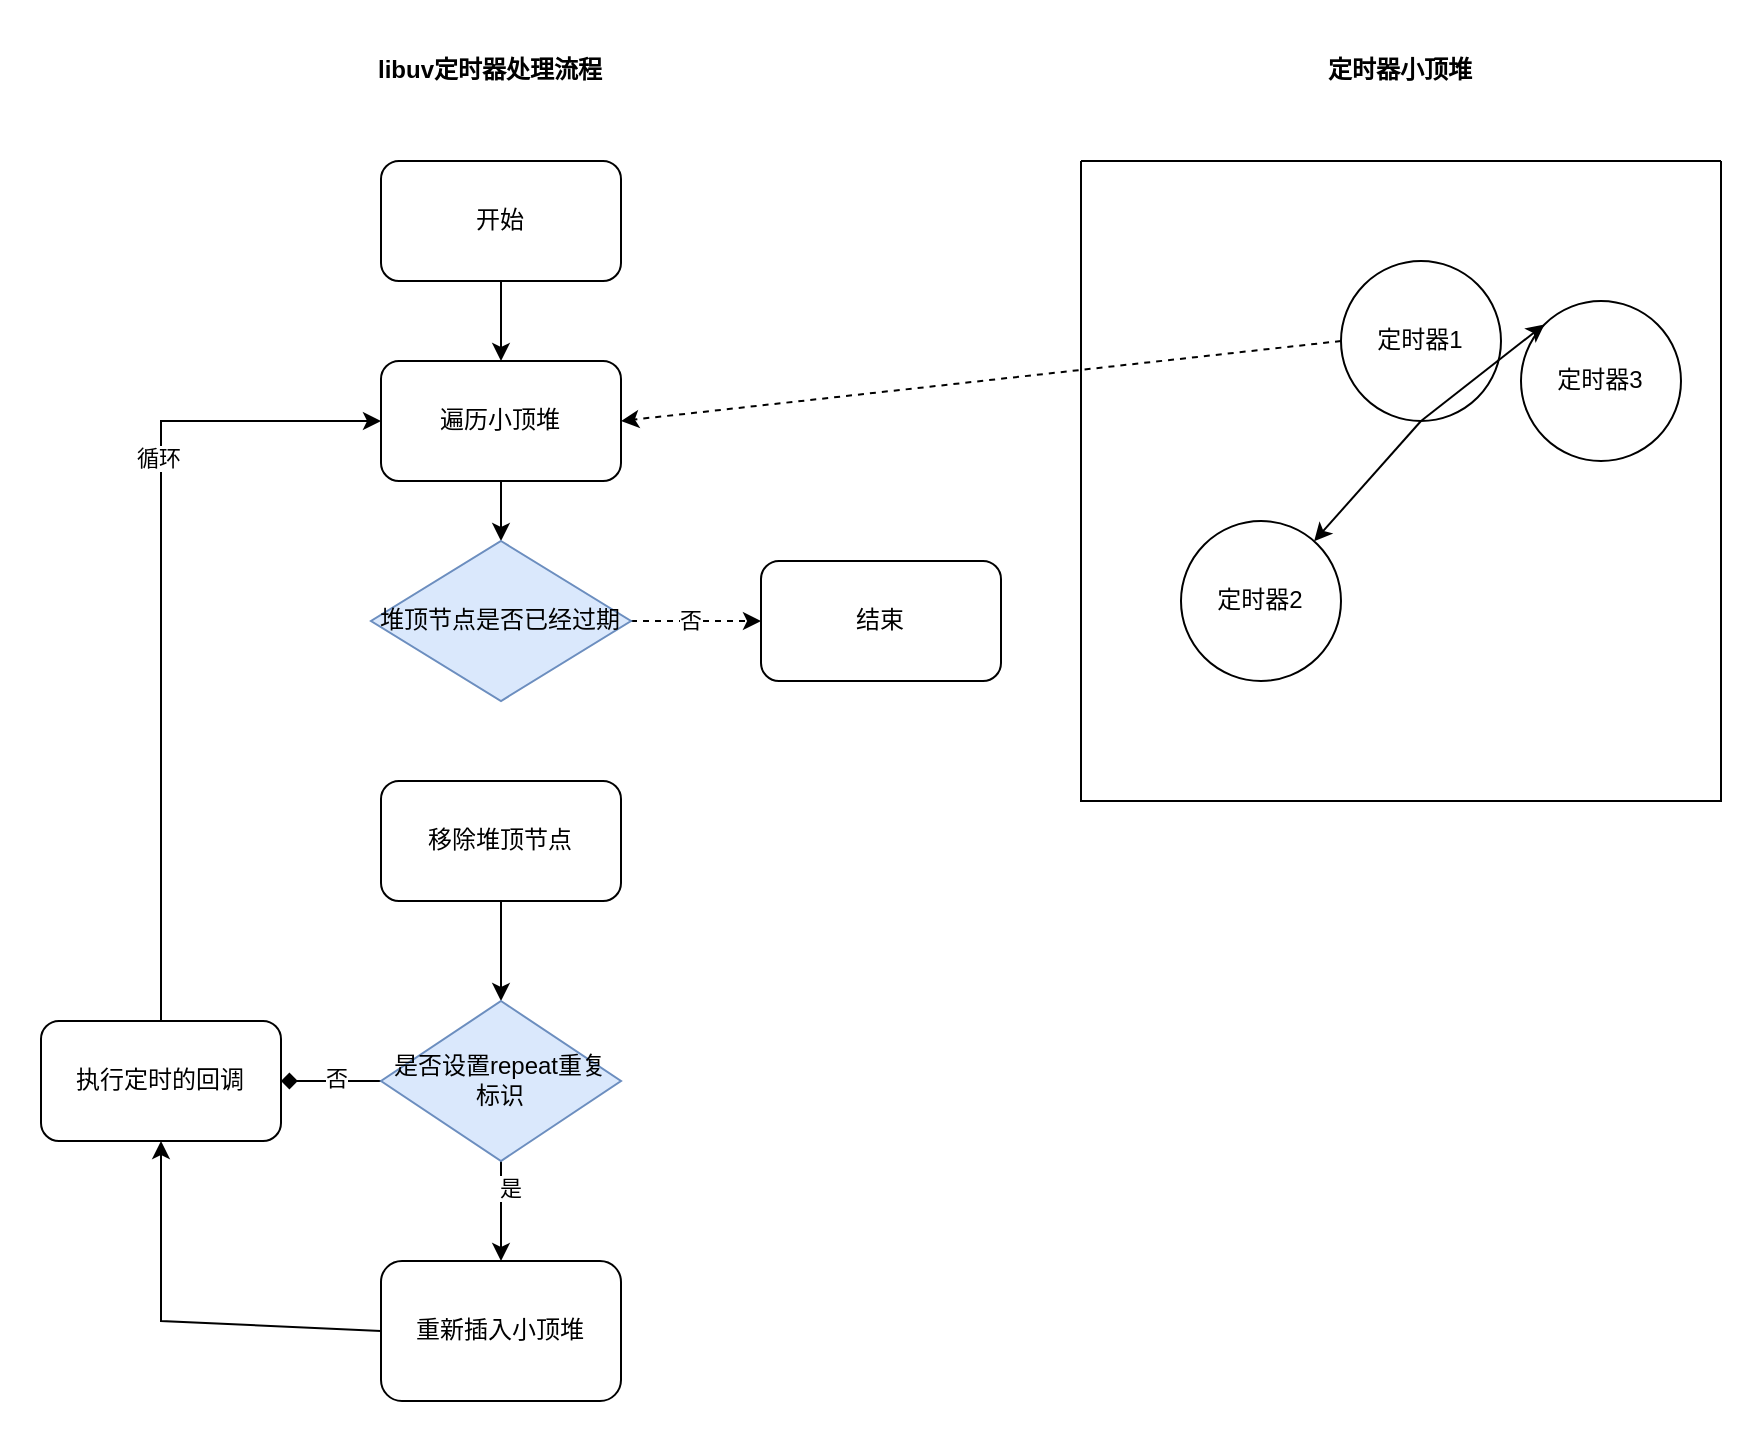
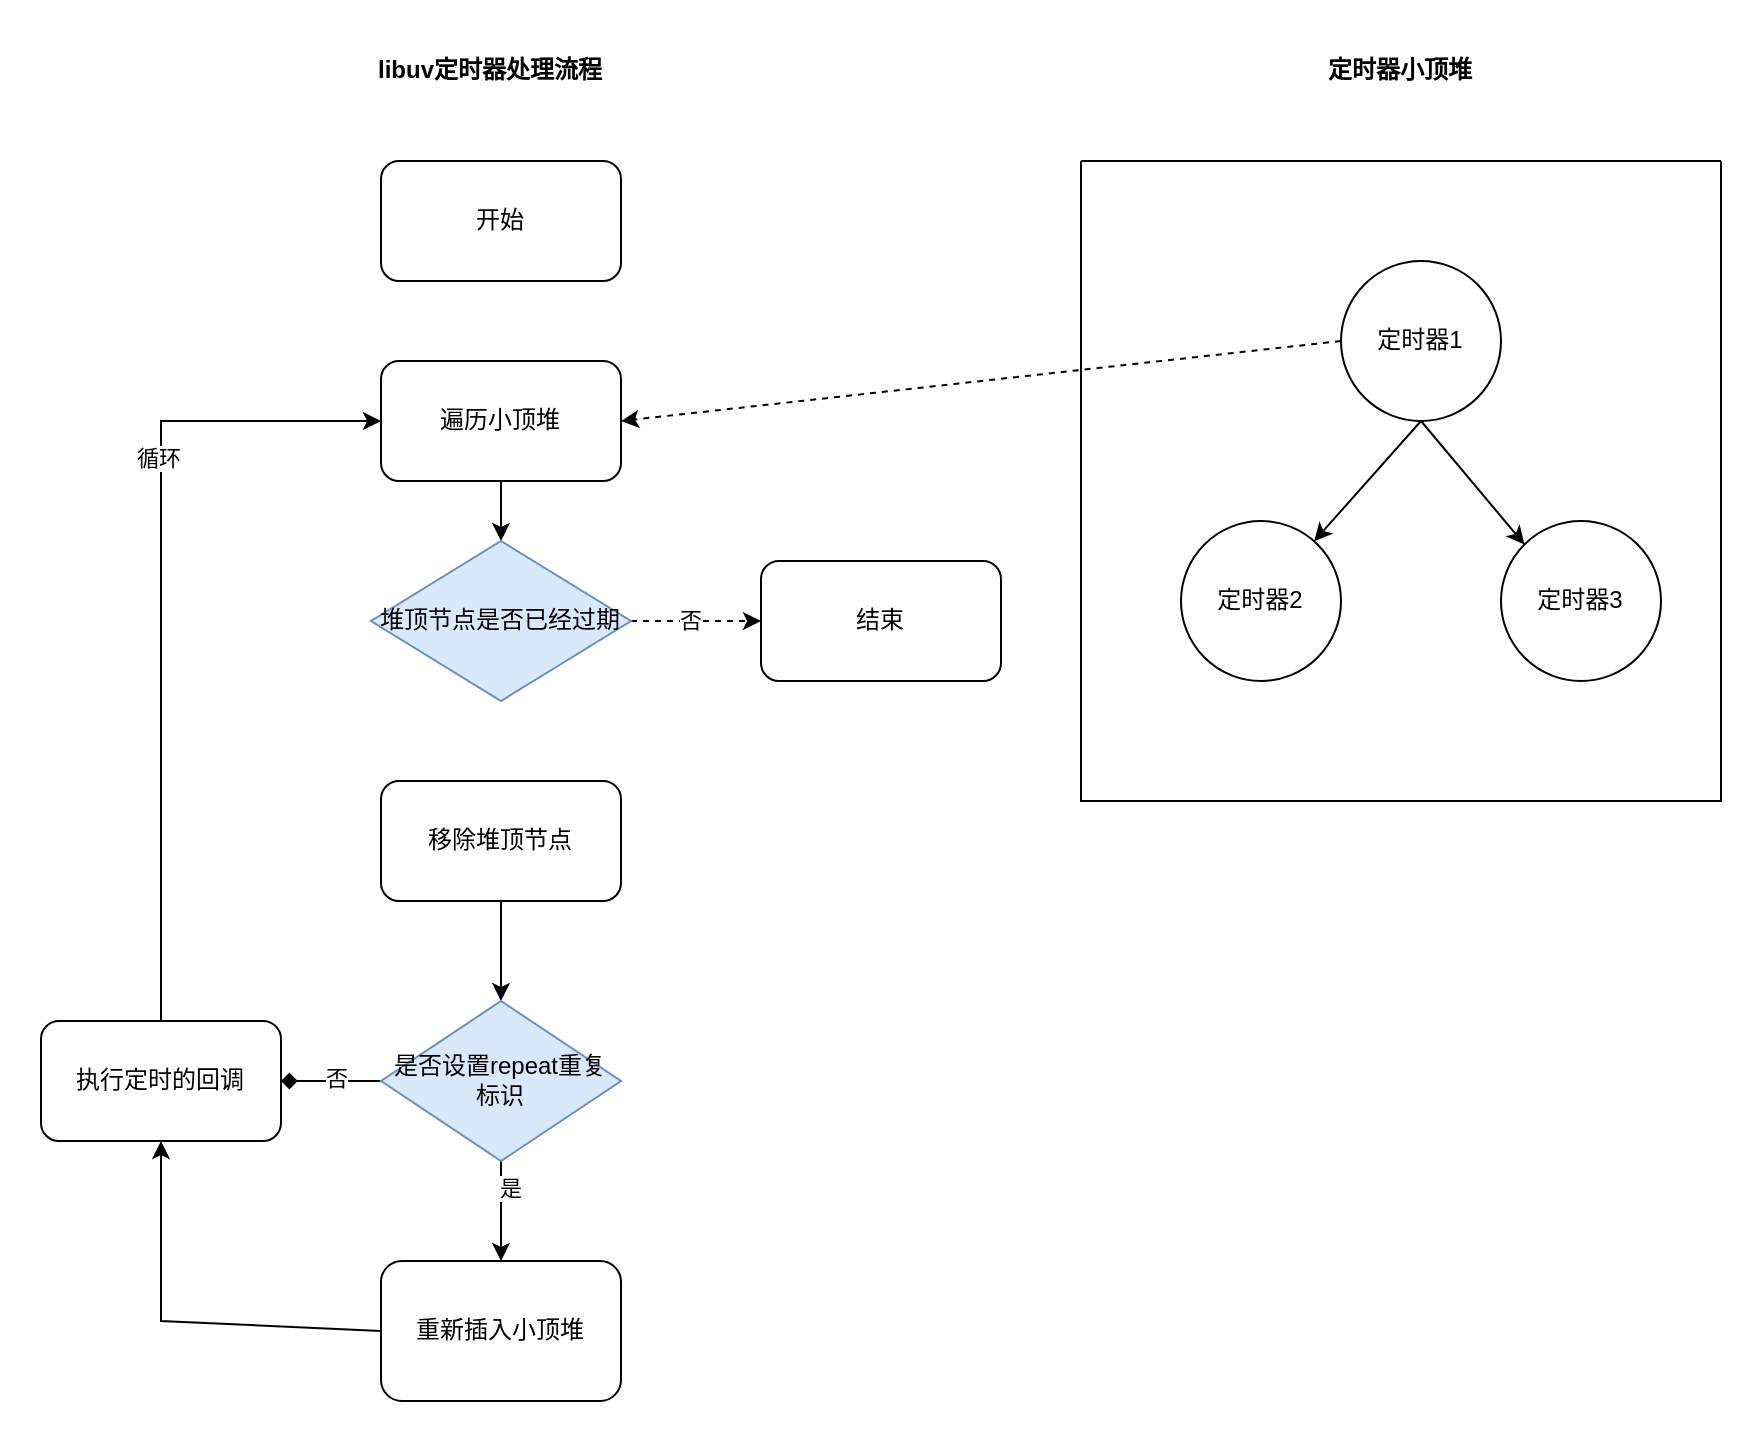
(501, 314) -> none
(1601, 381) -> (1581, 601)
